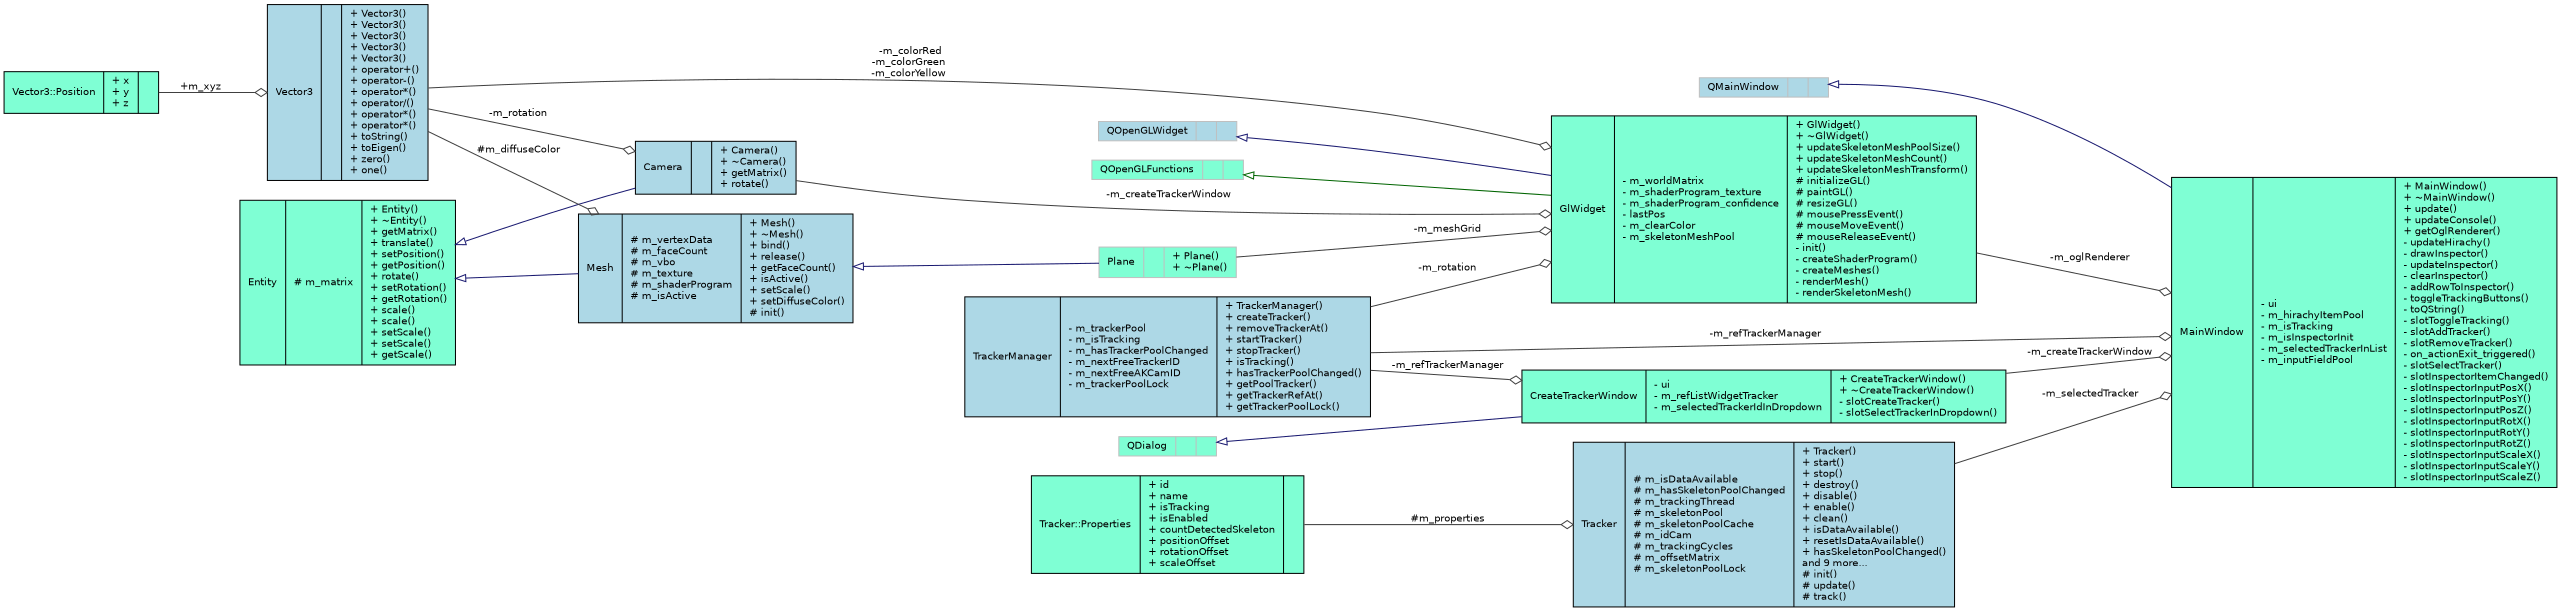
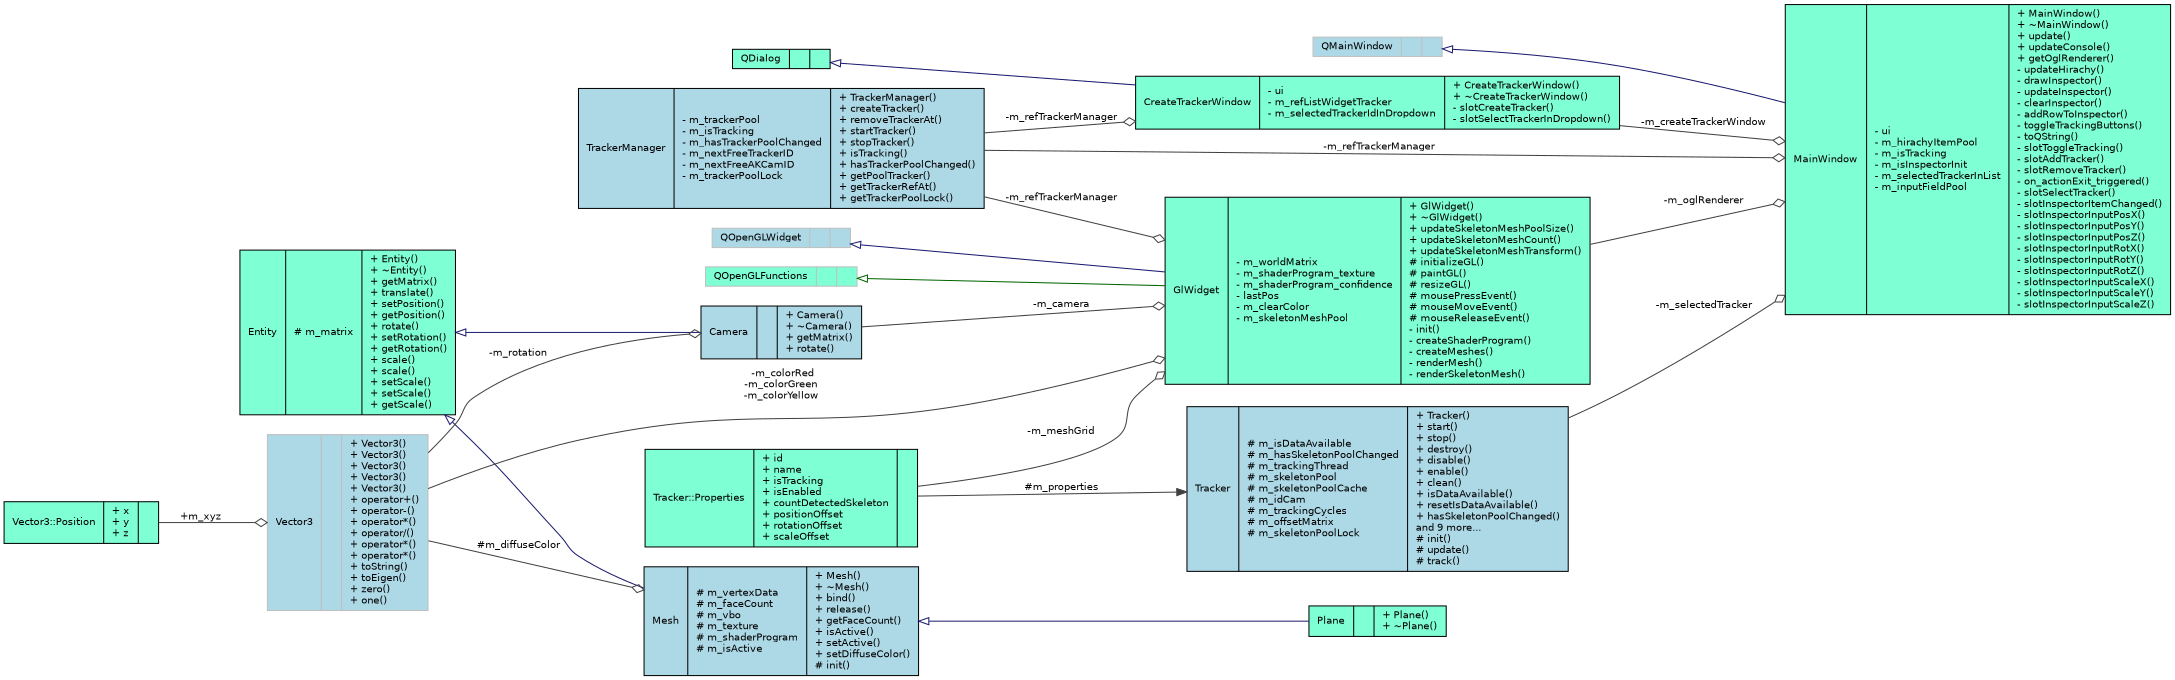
(348, 93) -> (348, 523)
(1168, 195) -> (1060, 304)
(1388, 245) -> (1055, 463)
(1168, 262) -> (1378, 621)
(1446, 268) -> (1060, 198)
(780, 290) -> (848, 643)
(1168, 446) -> (781, 59)
(1433, 525) -> (1047, 494)
